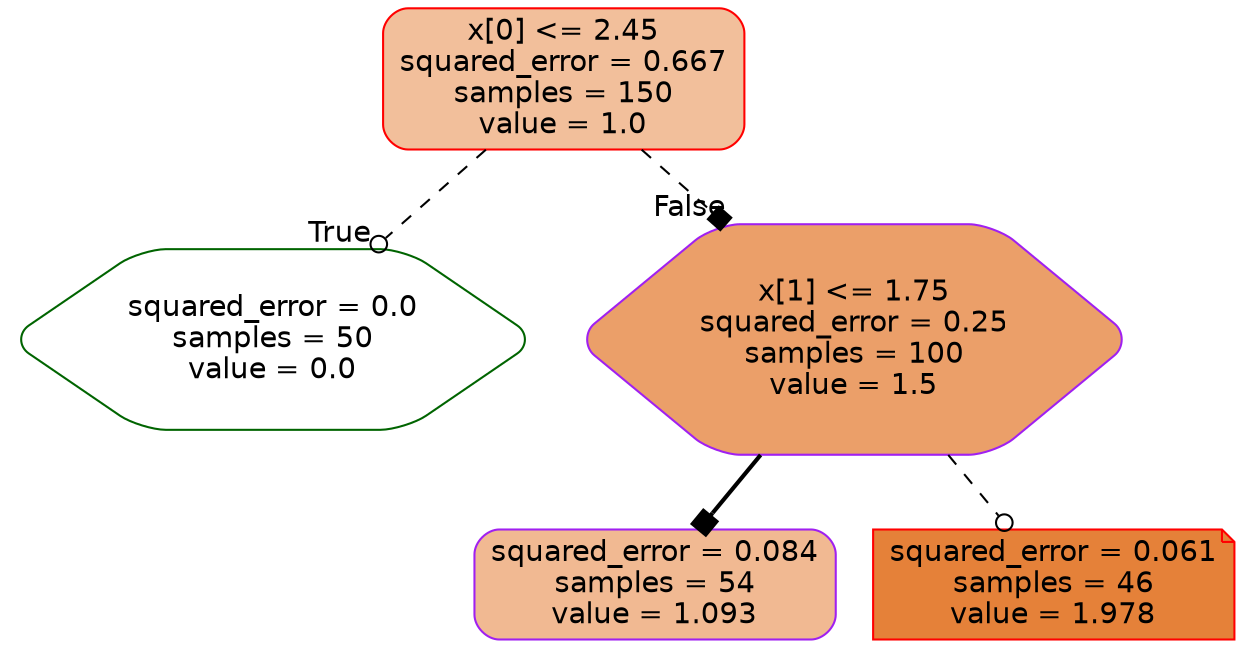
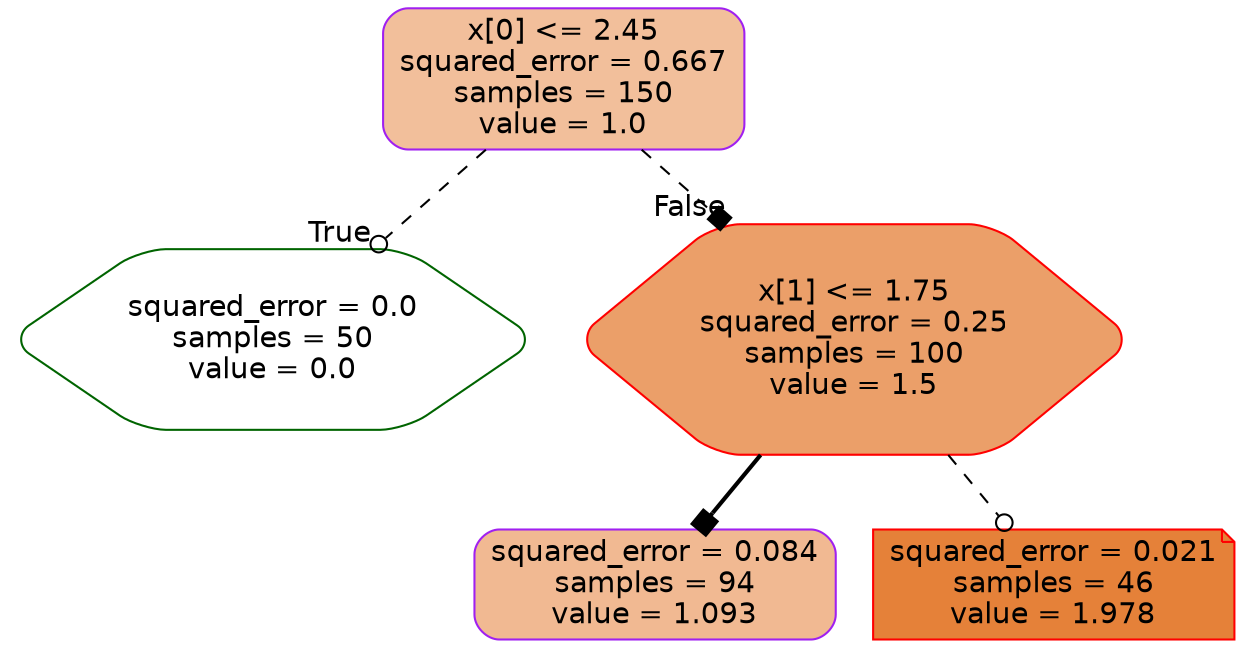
(564, 79) -> (564, 79)
(854, 339) -> (854, 339)
(655, 585) -> (655, 585)
(1054, 585) -> (1054, 585)
